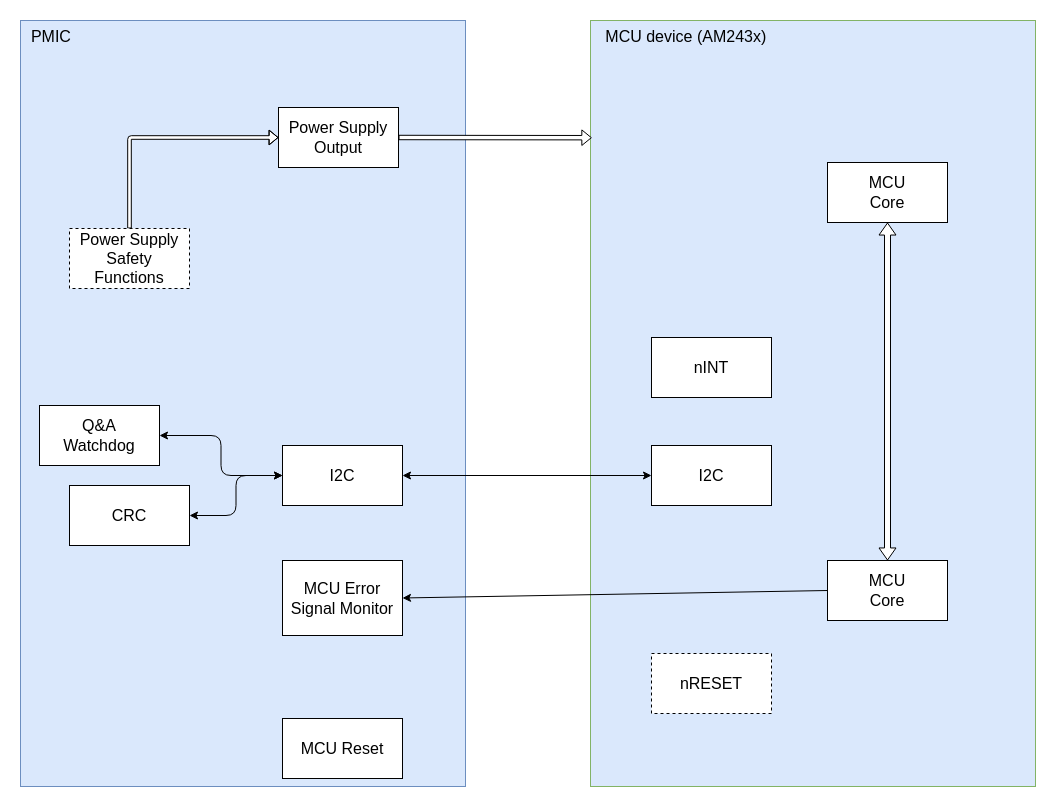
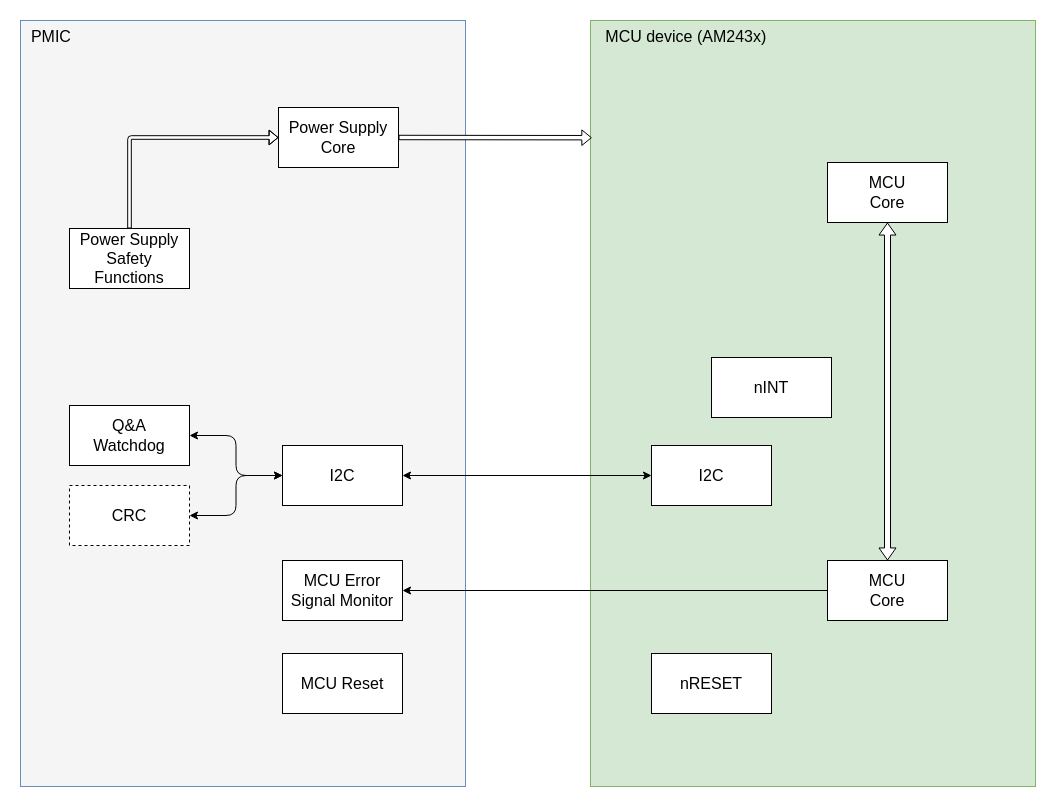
(339, 138) -> (339, 138)
(130, 259) -> (130, 259)
(712, 368) -> (772, 388)
(243, 404) -> (243, 404)
(813, 404) -> (813, 404)
(100, 436) -> (130, 436)
(130, 516) -> (130, 516)
(343, 598) -> (343, 591)
(712, 684) -> (712, 684)
(343, 749) -> (343, 684)
